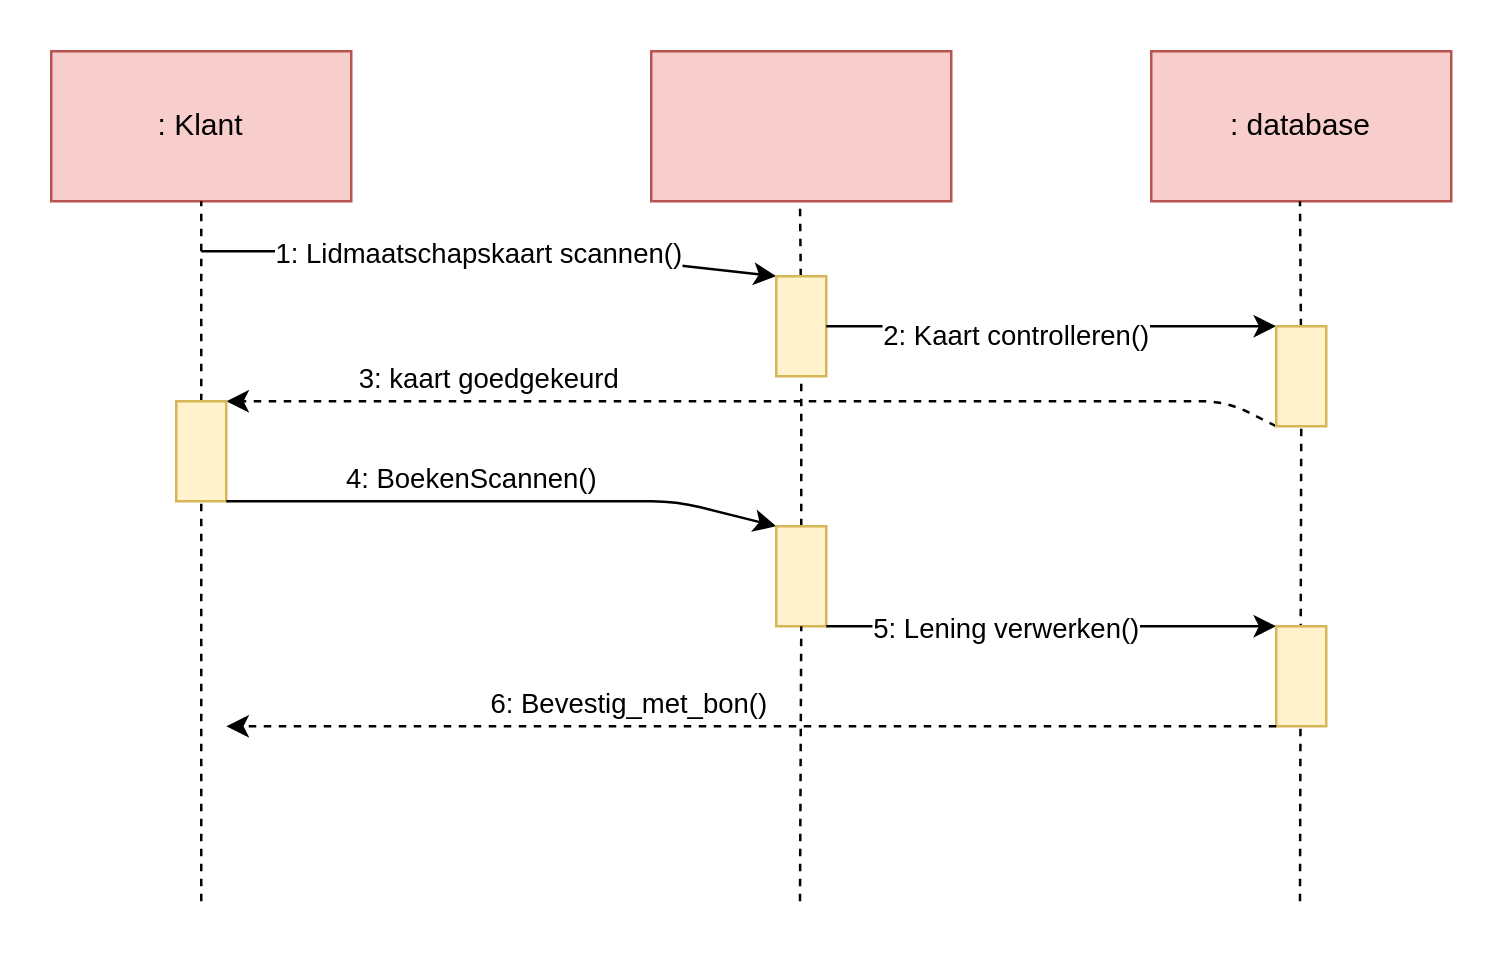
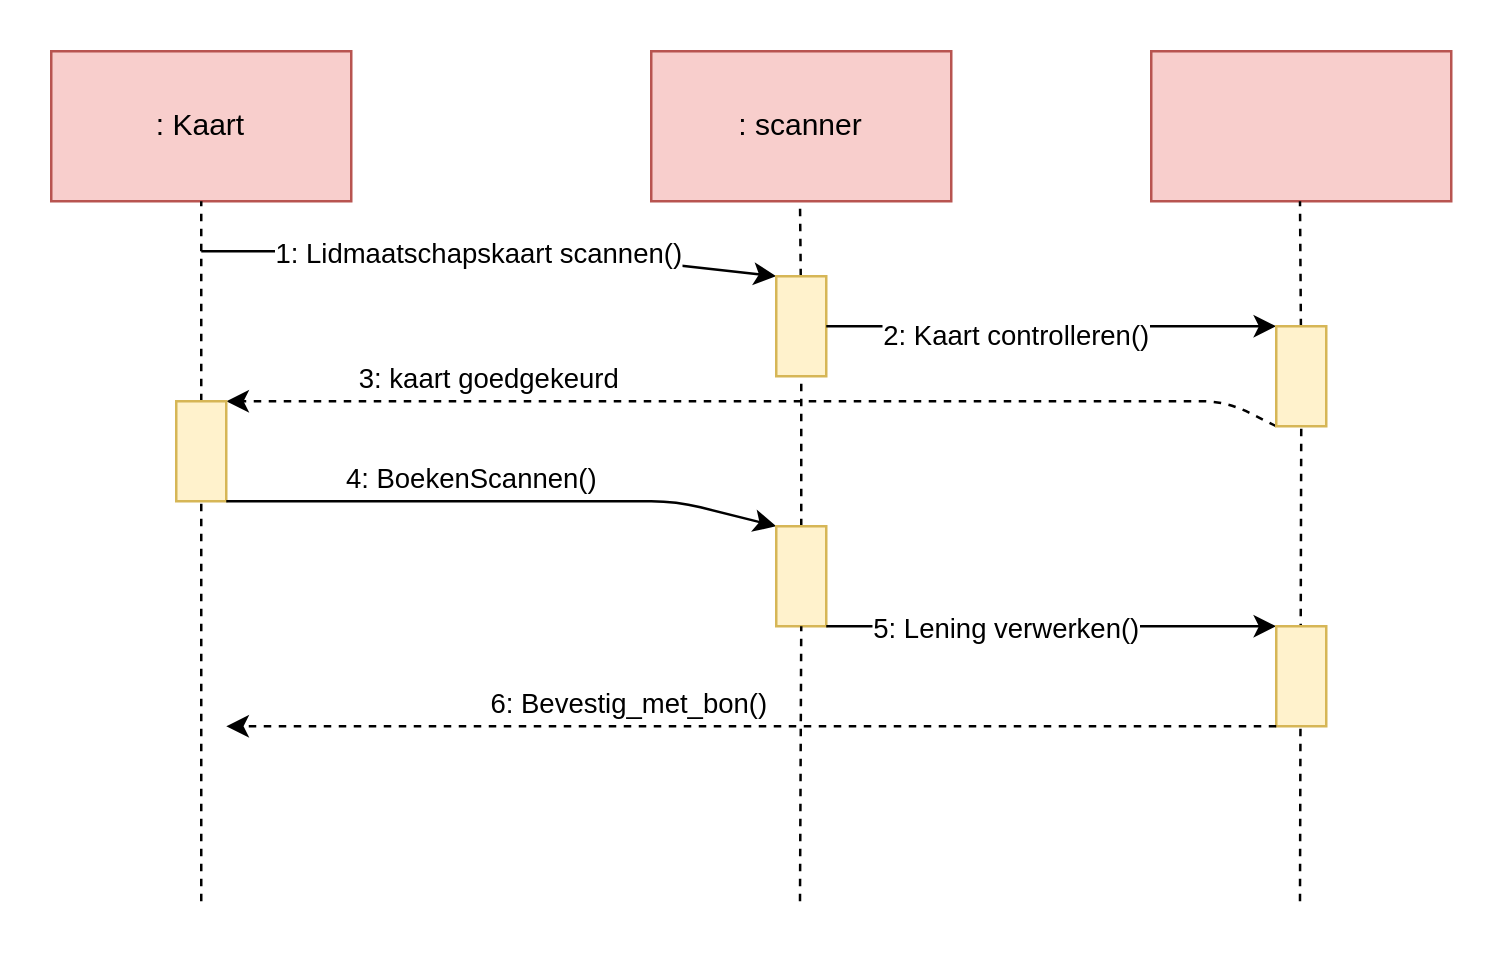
(201, 126) -> (201, 126)
none -> (801, 126)
(1301, 126) -> none
